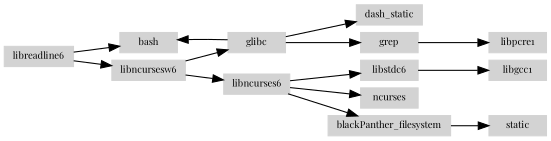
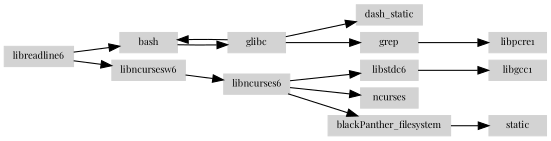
(201, 57) -> (197, 45)
